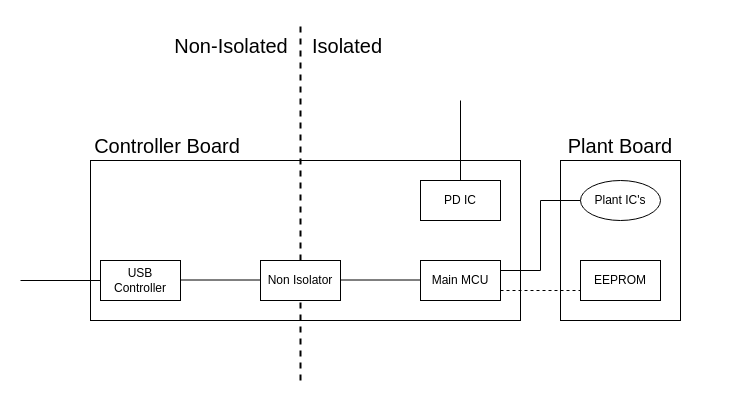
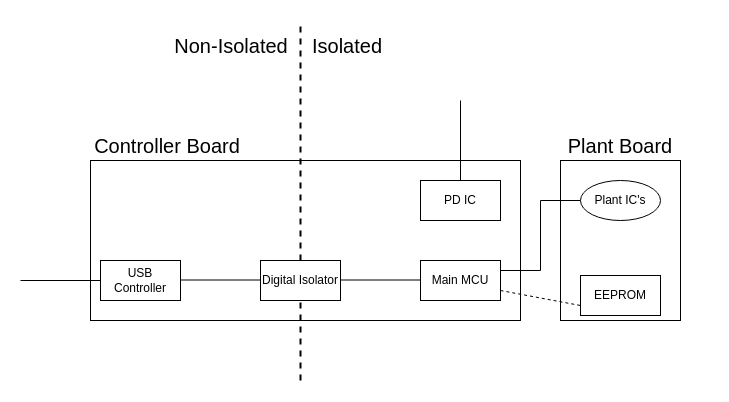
(301, 281) -> (301, 281)
(621, 281) -> (621, 296)
